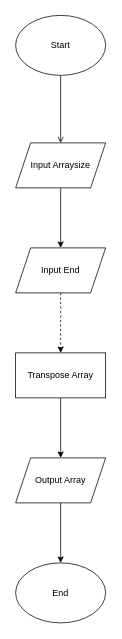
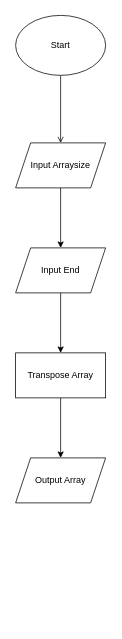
(60, 320) -> (60, 320)
(60, 530) -> none
(60, 593) -> none
